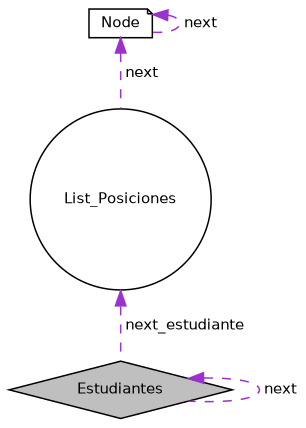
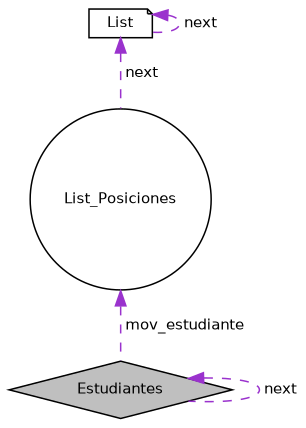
(121, 23) -> (121, 23)
(183, 326) -> (183, 326)
